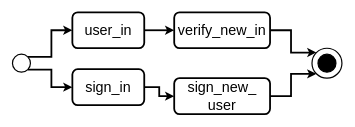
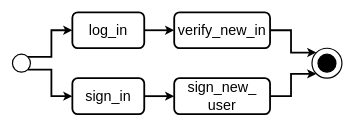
(108, 30) -> (108, 30)
(108, 87) -> (108, 96)
